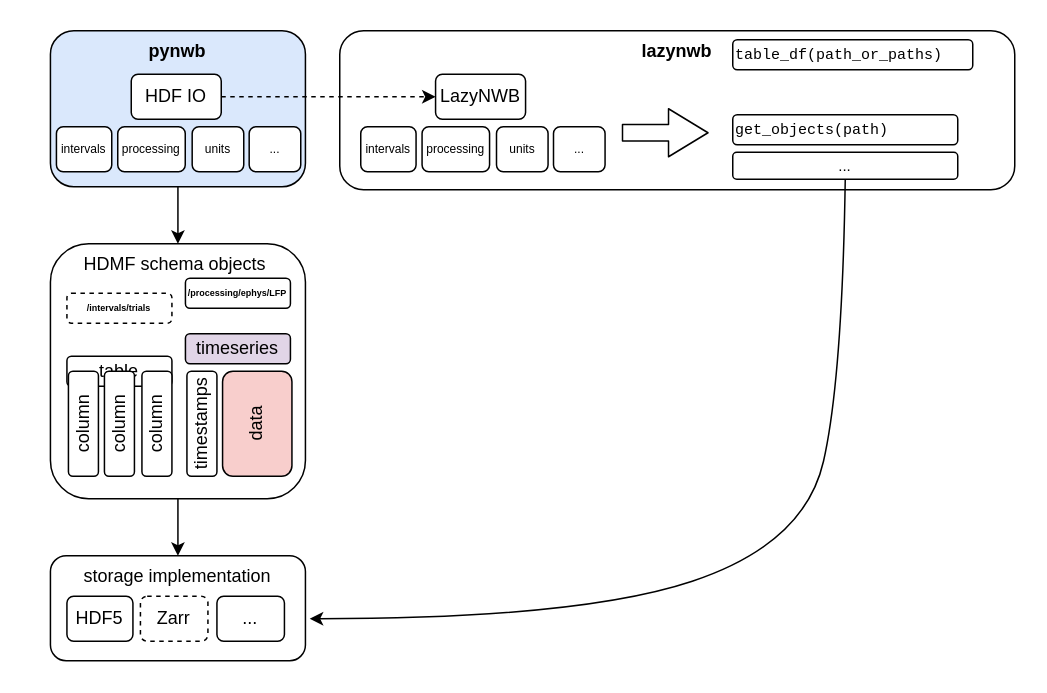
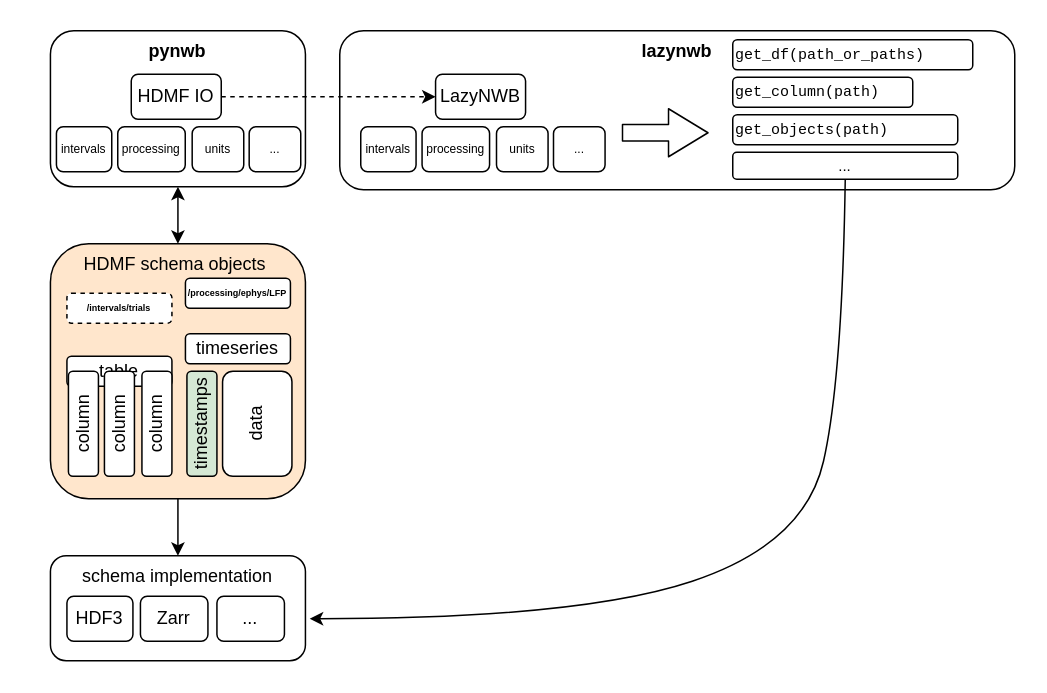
(178, 52) -> (178, 52)
(830, 55) -> (824, 55)
none -> (823, 92)
(176, 97) -> (176, 97)
(178, 194) -> (178, 198)
(238, 349) -> (238, 349)
(178, 371) -> (178, 371)
(202, 424) -> (202, 424)
(257, 424) -> (257, 424)
(178, 577) -> (178, 577)
(100, 619) -> (100, 619)
(174, 619) -> (174, 619)
